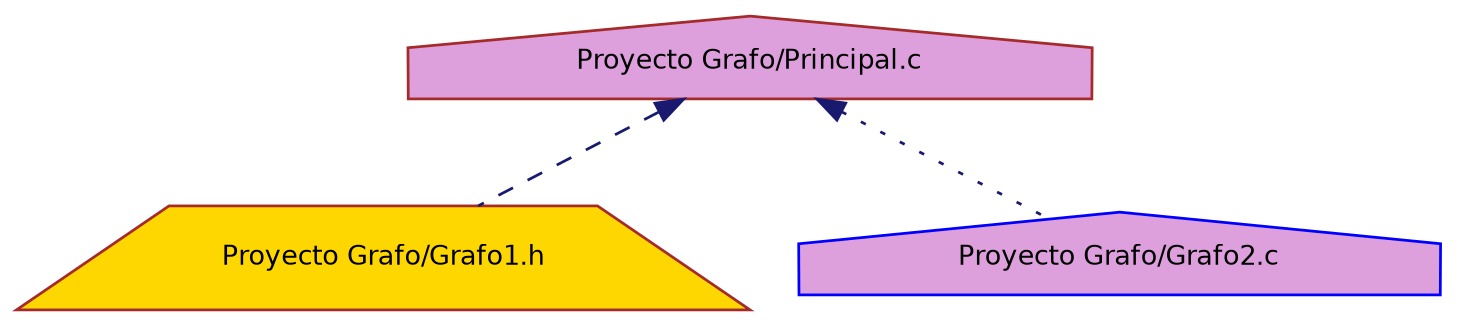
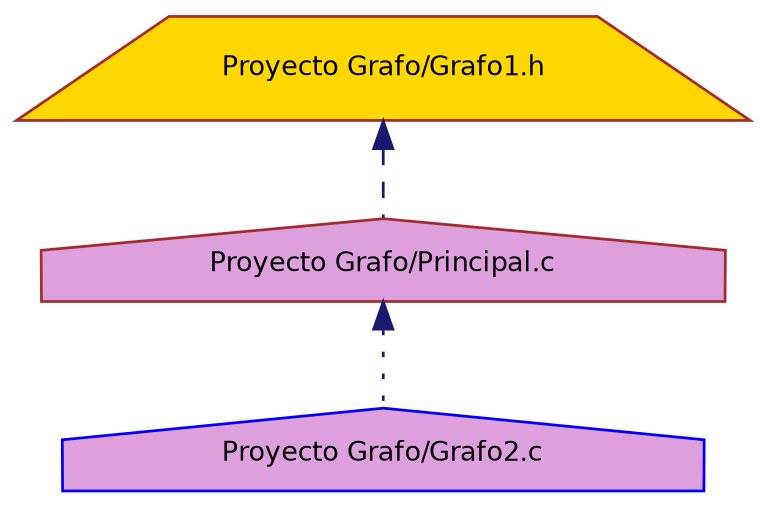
(568, 159) -> (383, 183)
